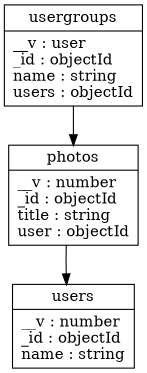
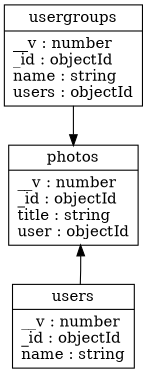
(49, 44) -> (63, 44)
(66, 259) -> (81, 270)
